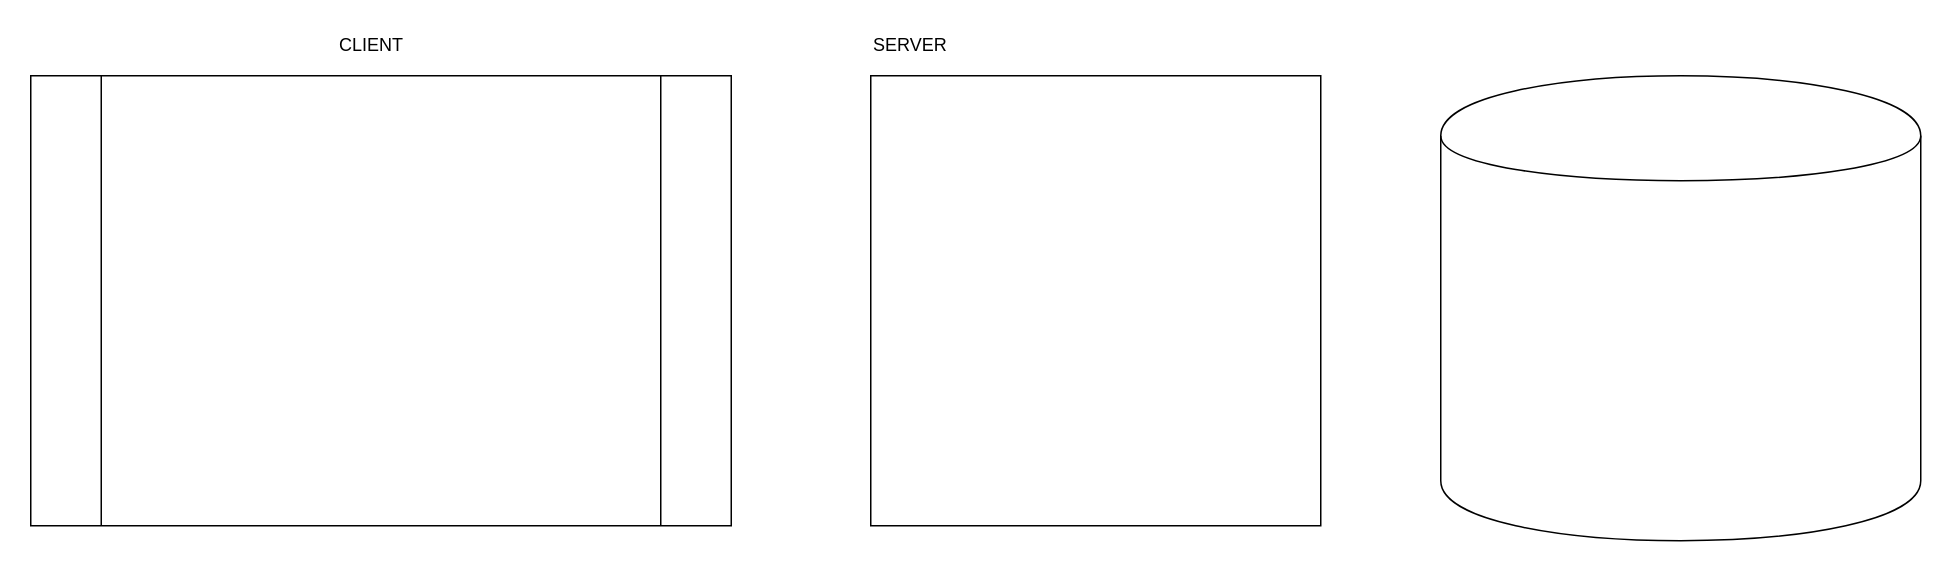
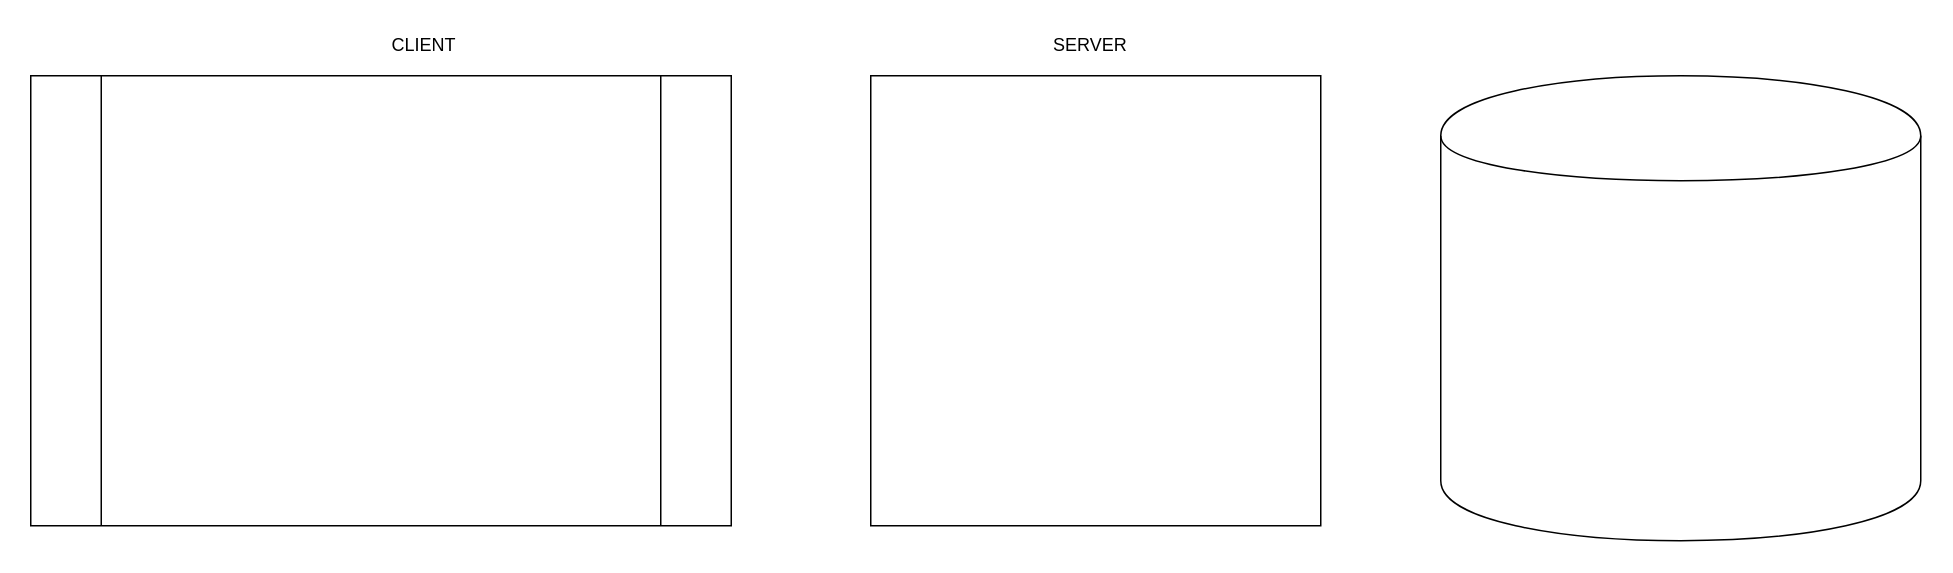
(381, 46) -> (434, 46)
(916, 46) -> (1096, 46)
